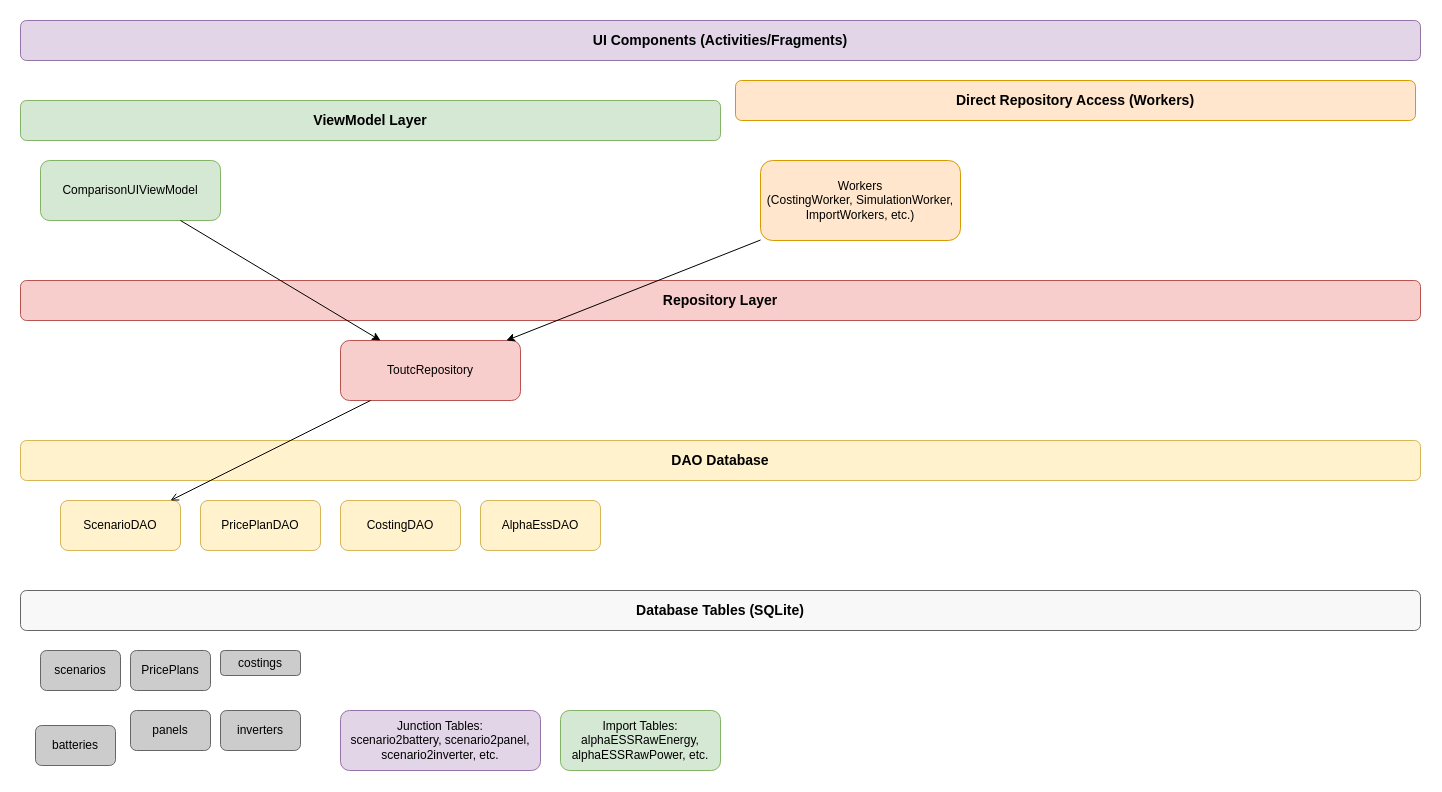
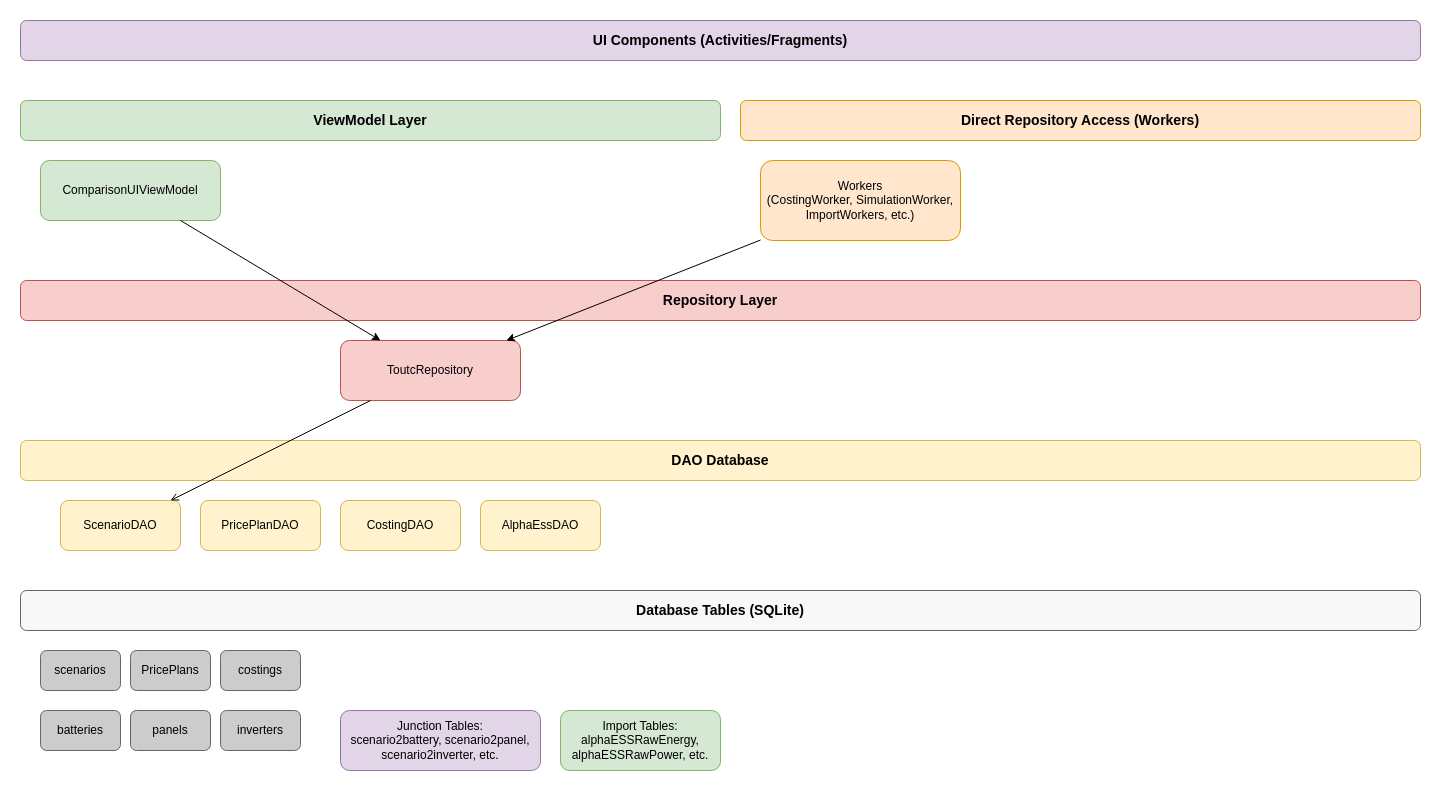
(1076, 101) -> (1081, 121)
(261, 663) -> (261, 671)
(76, 746) -> (81, 731)
